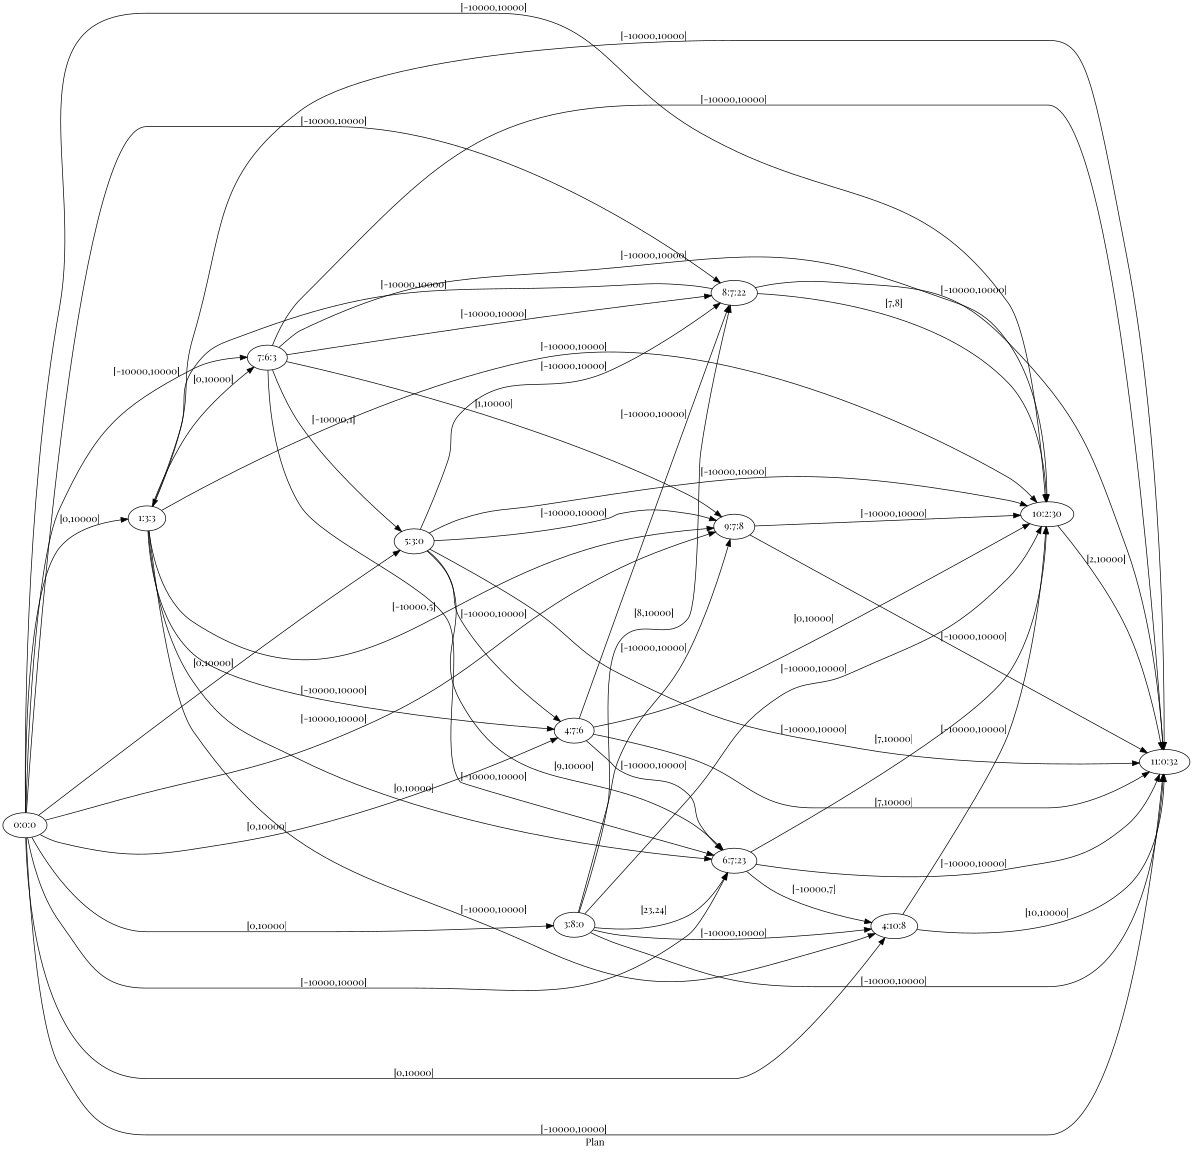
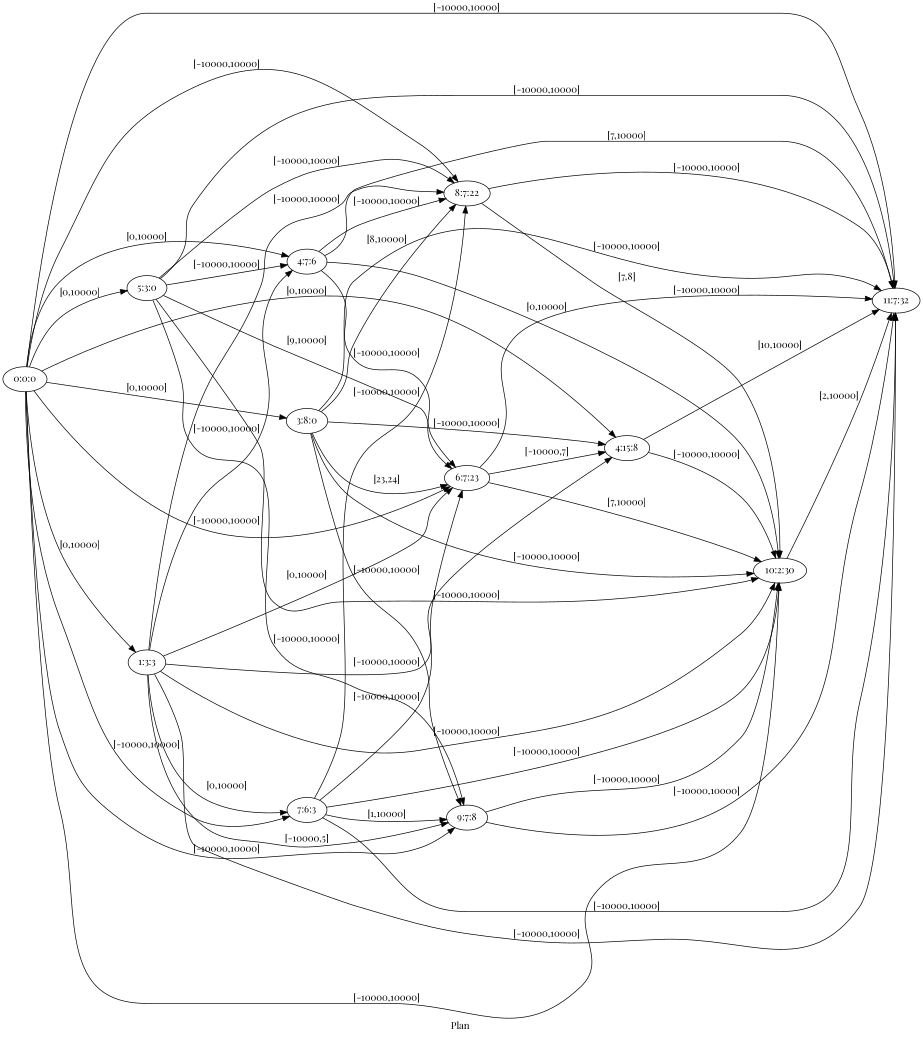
(359, 301) -> (225, 355)
(324, 456) -> none
(1165, 762) -> (896, 301)
(894, 926) -> (627, 448)
